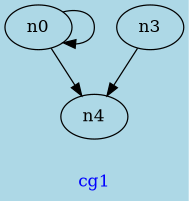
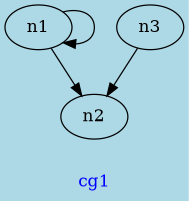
(38, 27) -> (38, 27)
(94, 117) -> (94, 117)
